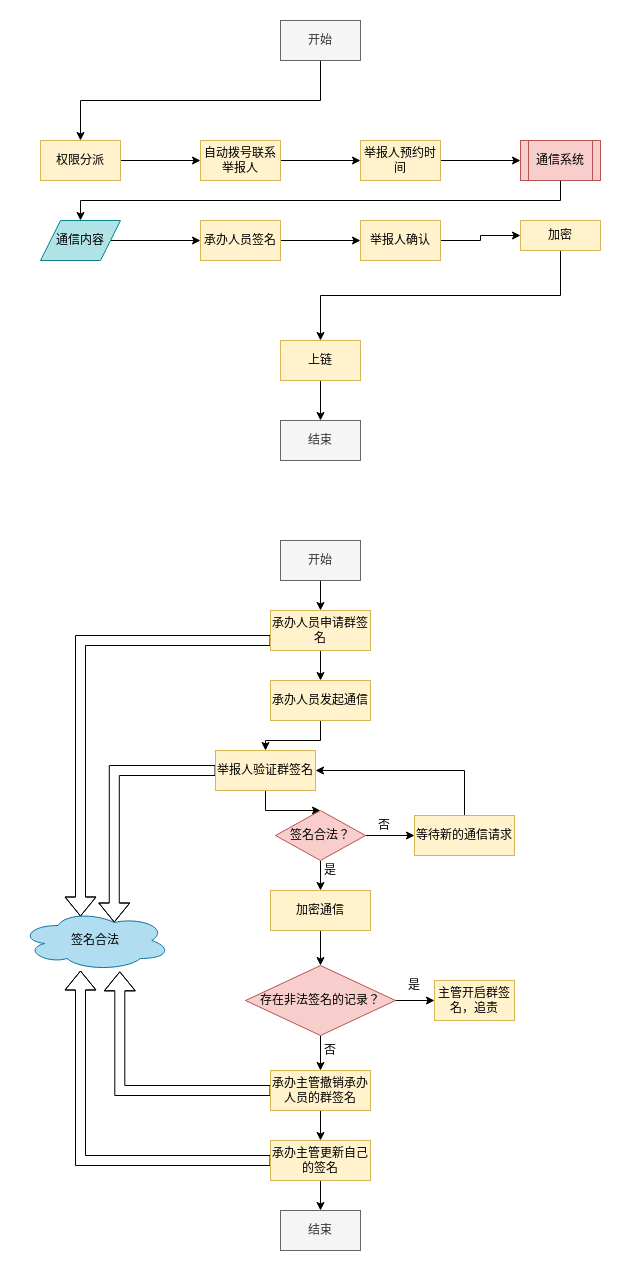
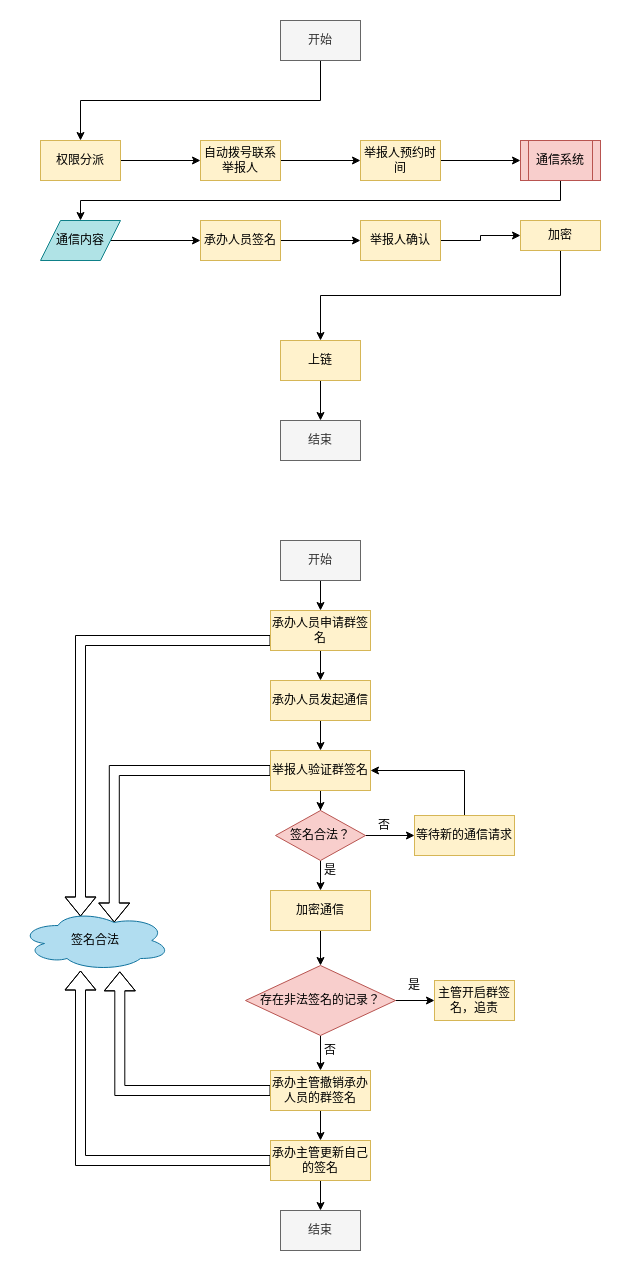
(266, 771) -> (321, 771)
